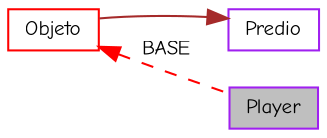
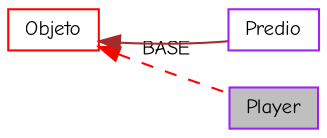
(153, 16) -> (174, 44)
